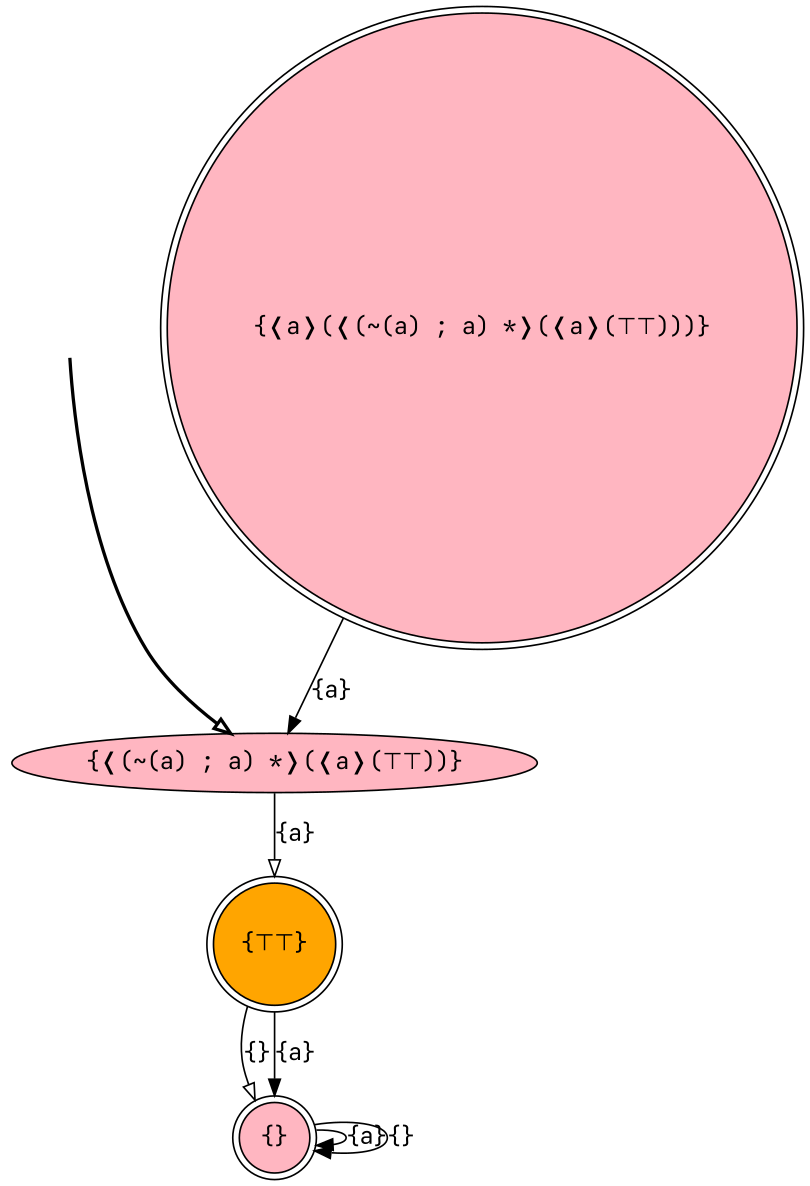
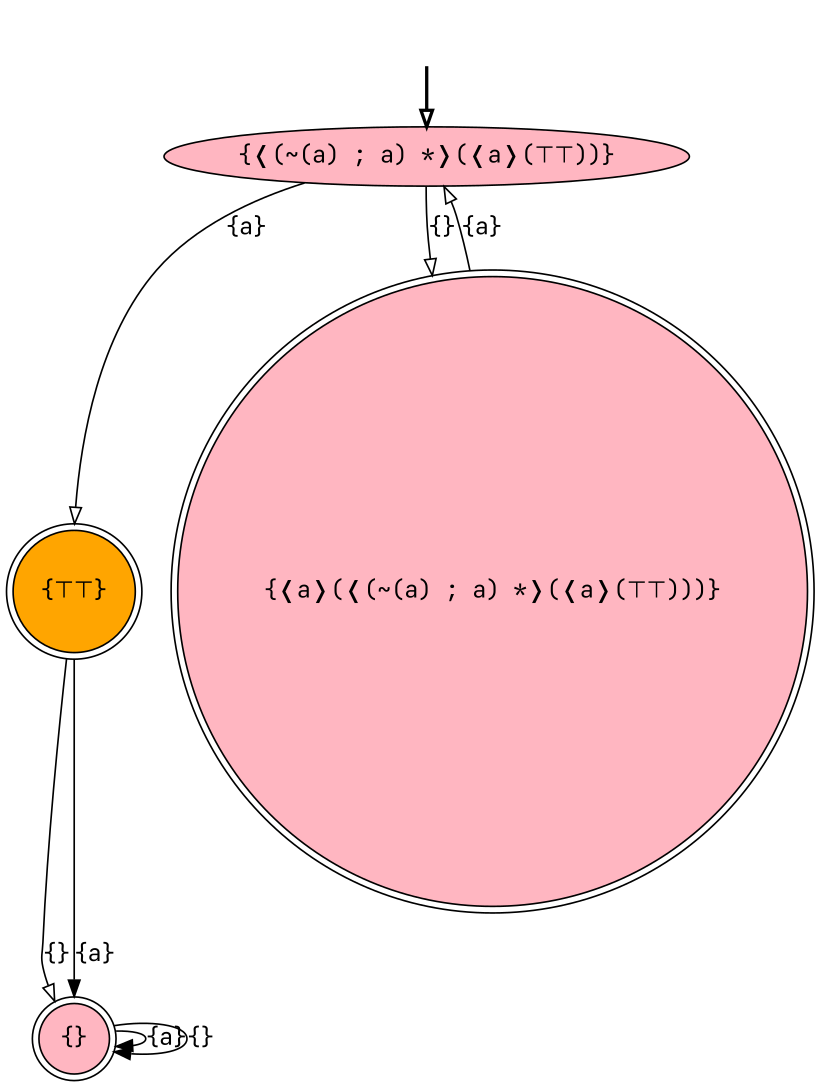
none -> (427, 223)
(319, 668) -> (462, 236)
